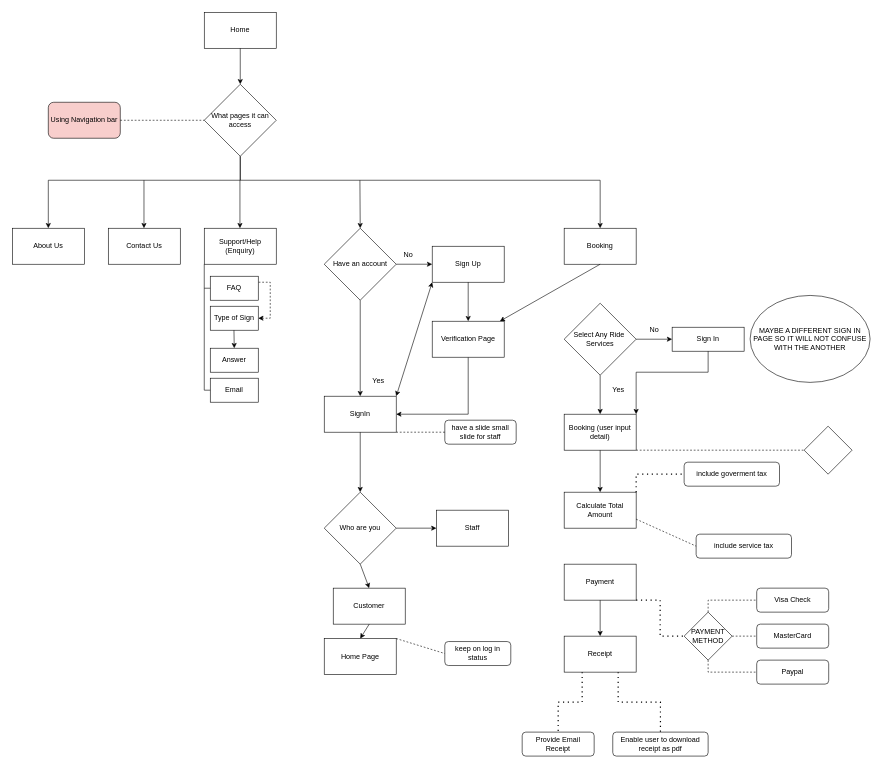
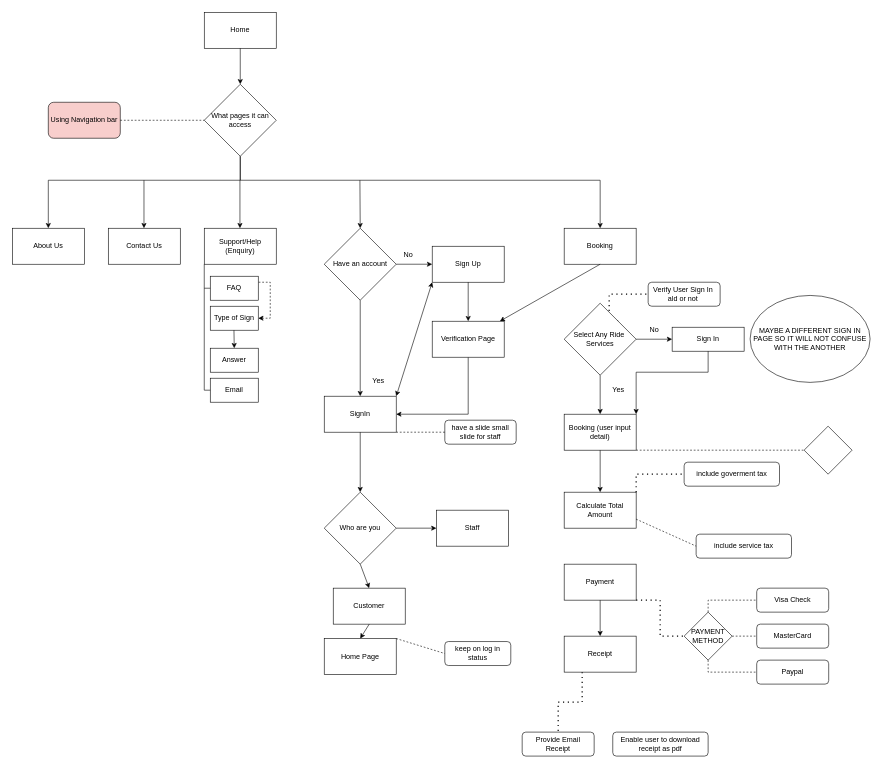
none -> (619, 294)
none -> (684, 294)
(640, 702) -> none
